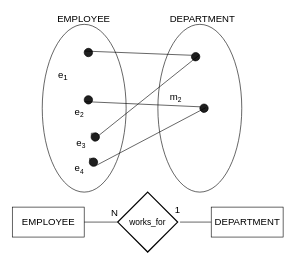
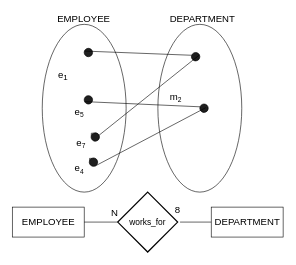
(80, 113) -> (80, 113)
(81, 144) -> (81, 144)
(178, 210) -> (178, 210)
